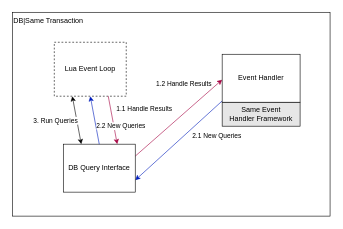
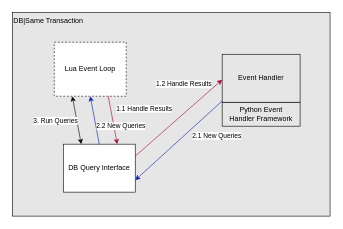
(261, 78) -> (261, 78)
(171, 114) -> (171, 114)
(261, 114) -> (261, 114)
